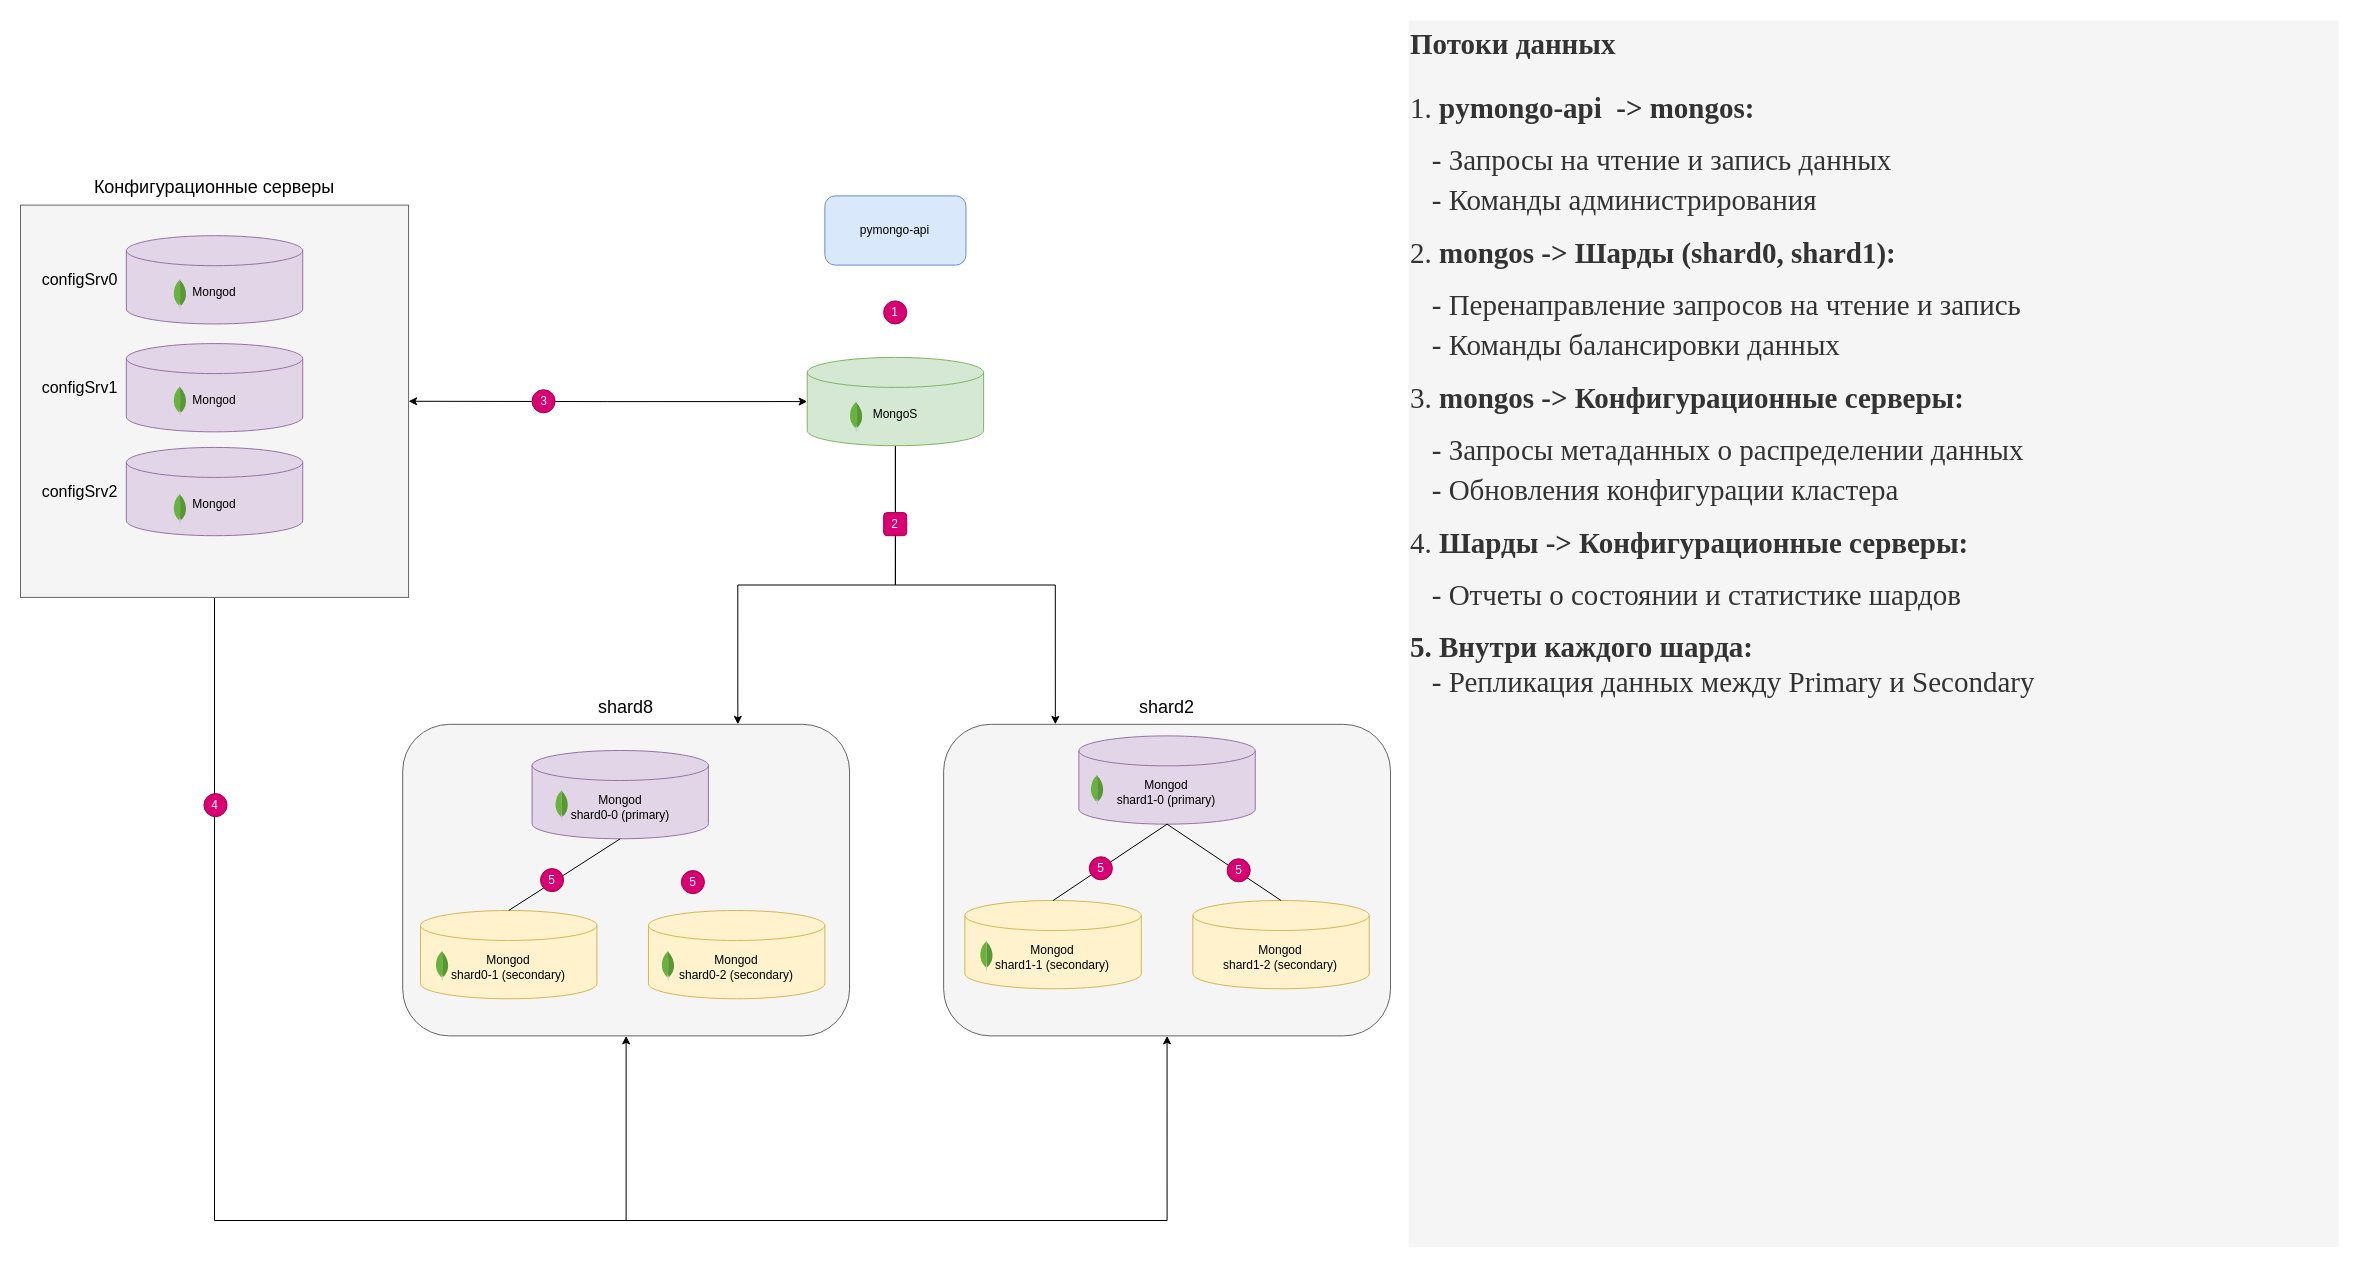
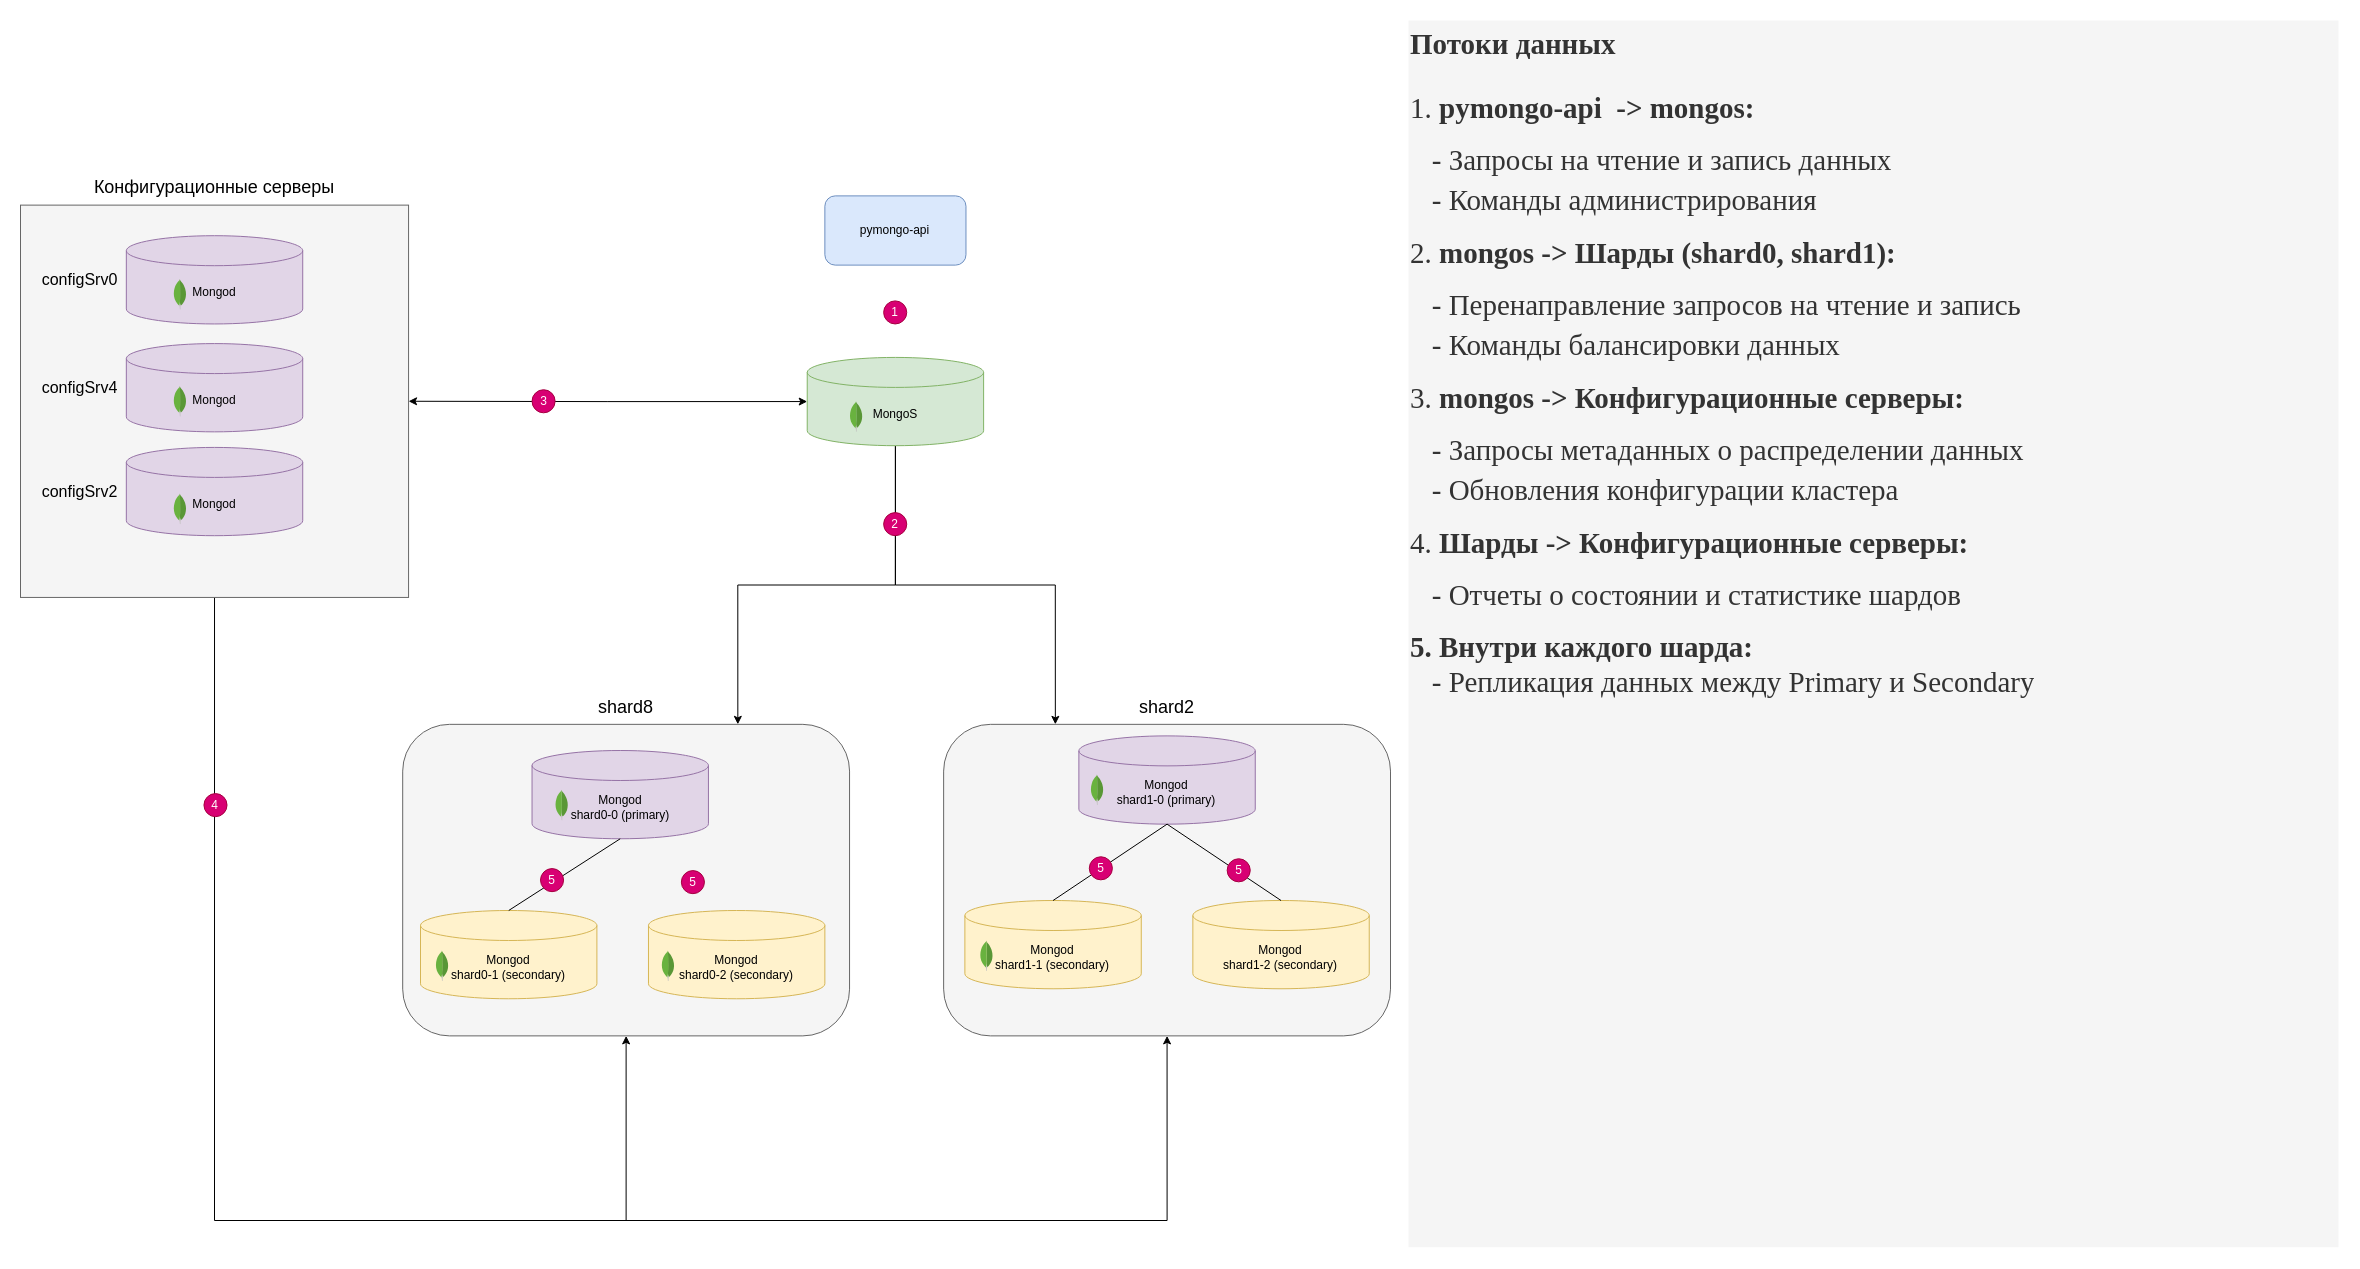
(80, 388) -> (80, 388)
(895, 524) -> (895, 524)
